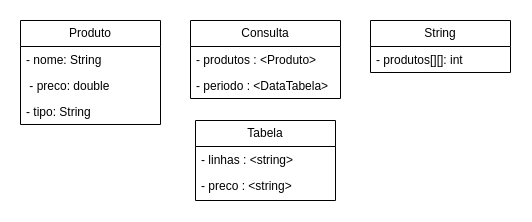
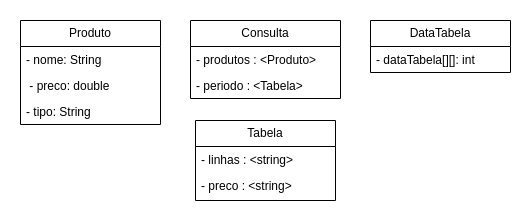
(441, 34) -> (441, 34)
(434, 61) -> (439, 61)
(267, 94) -> (254, 87)
